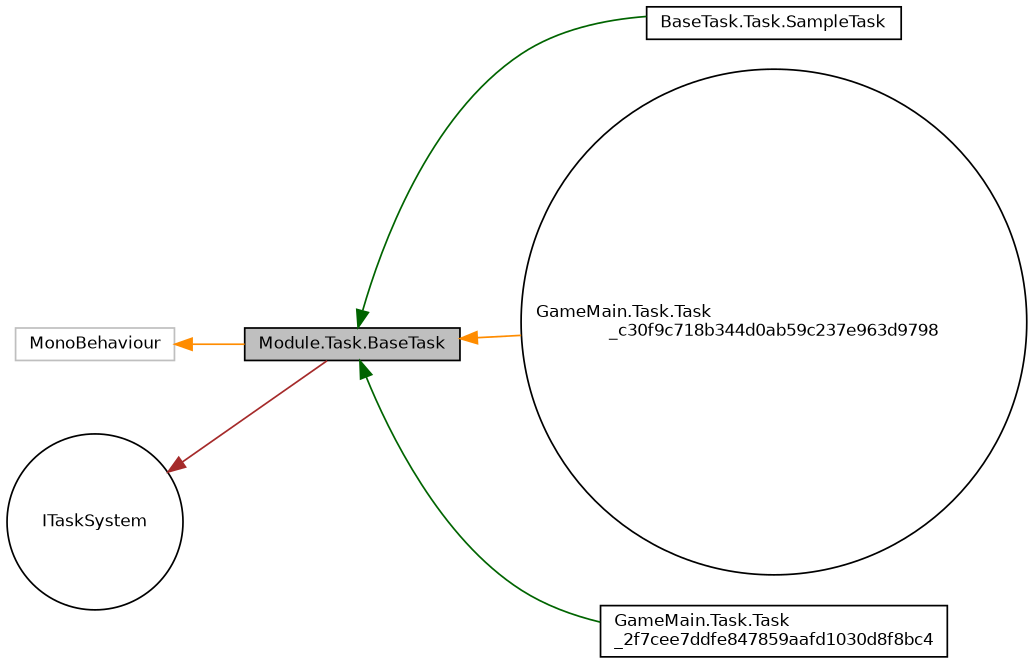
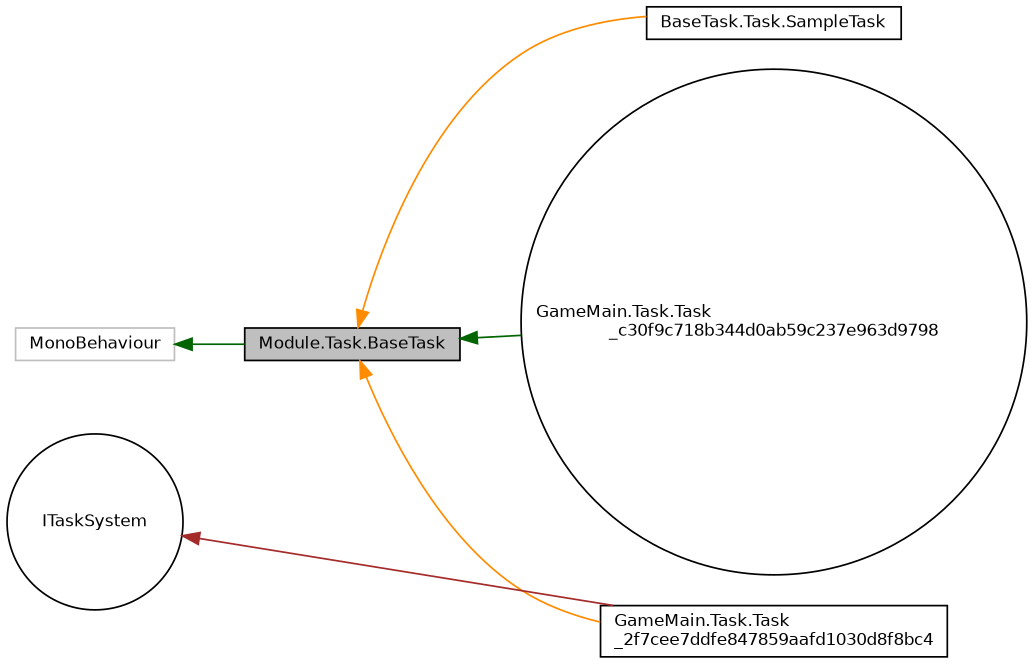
(458, 114) -> (458, 114)
(499, 337) -> (499, 337)
(219, 344) -> (219, 344)
(255, 411) -> (406, 572)
(455, 529) -> (455, 529)
